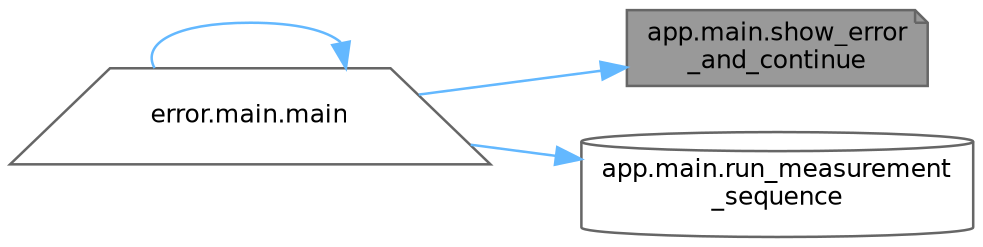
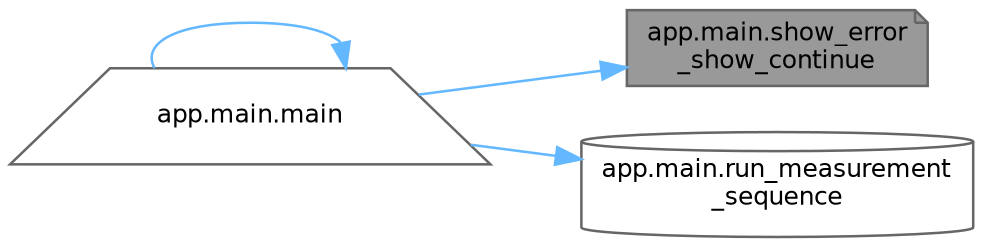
(777, 48) -> (777, 48)
(250, 116) -> (250, 116)
